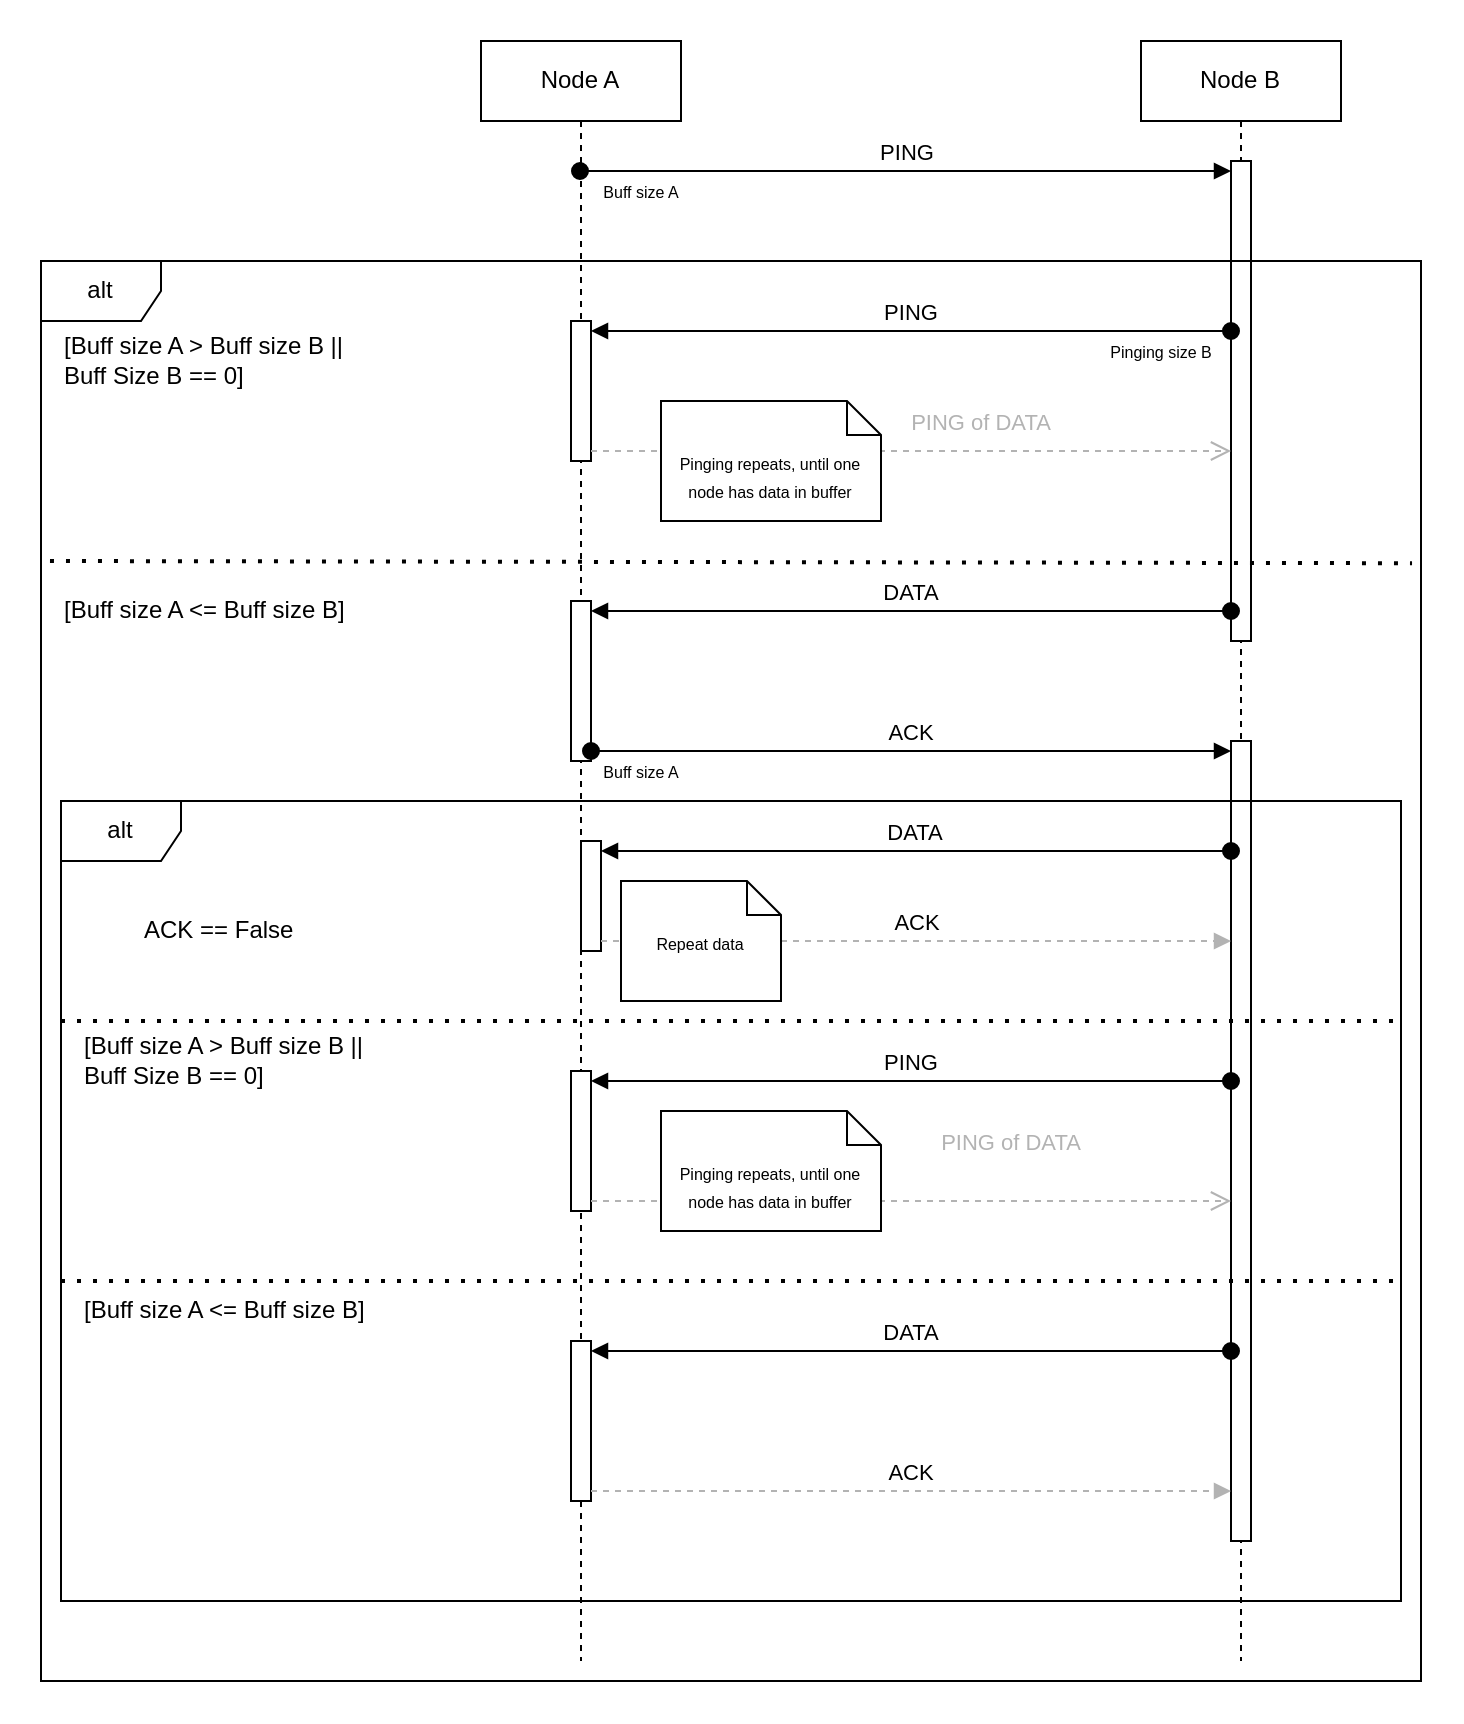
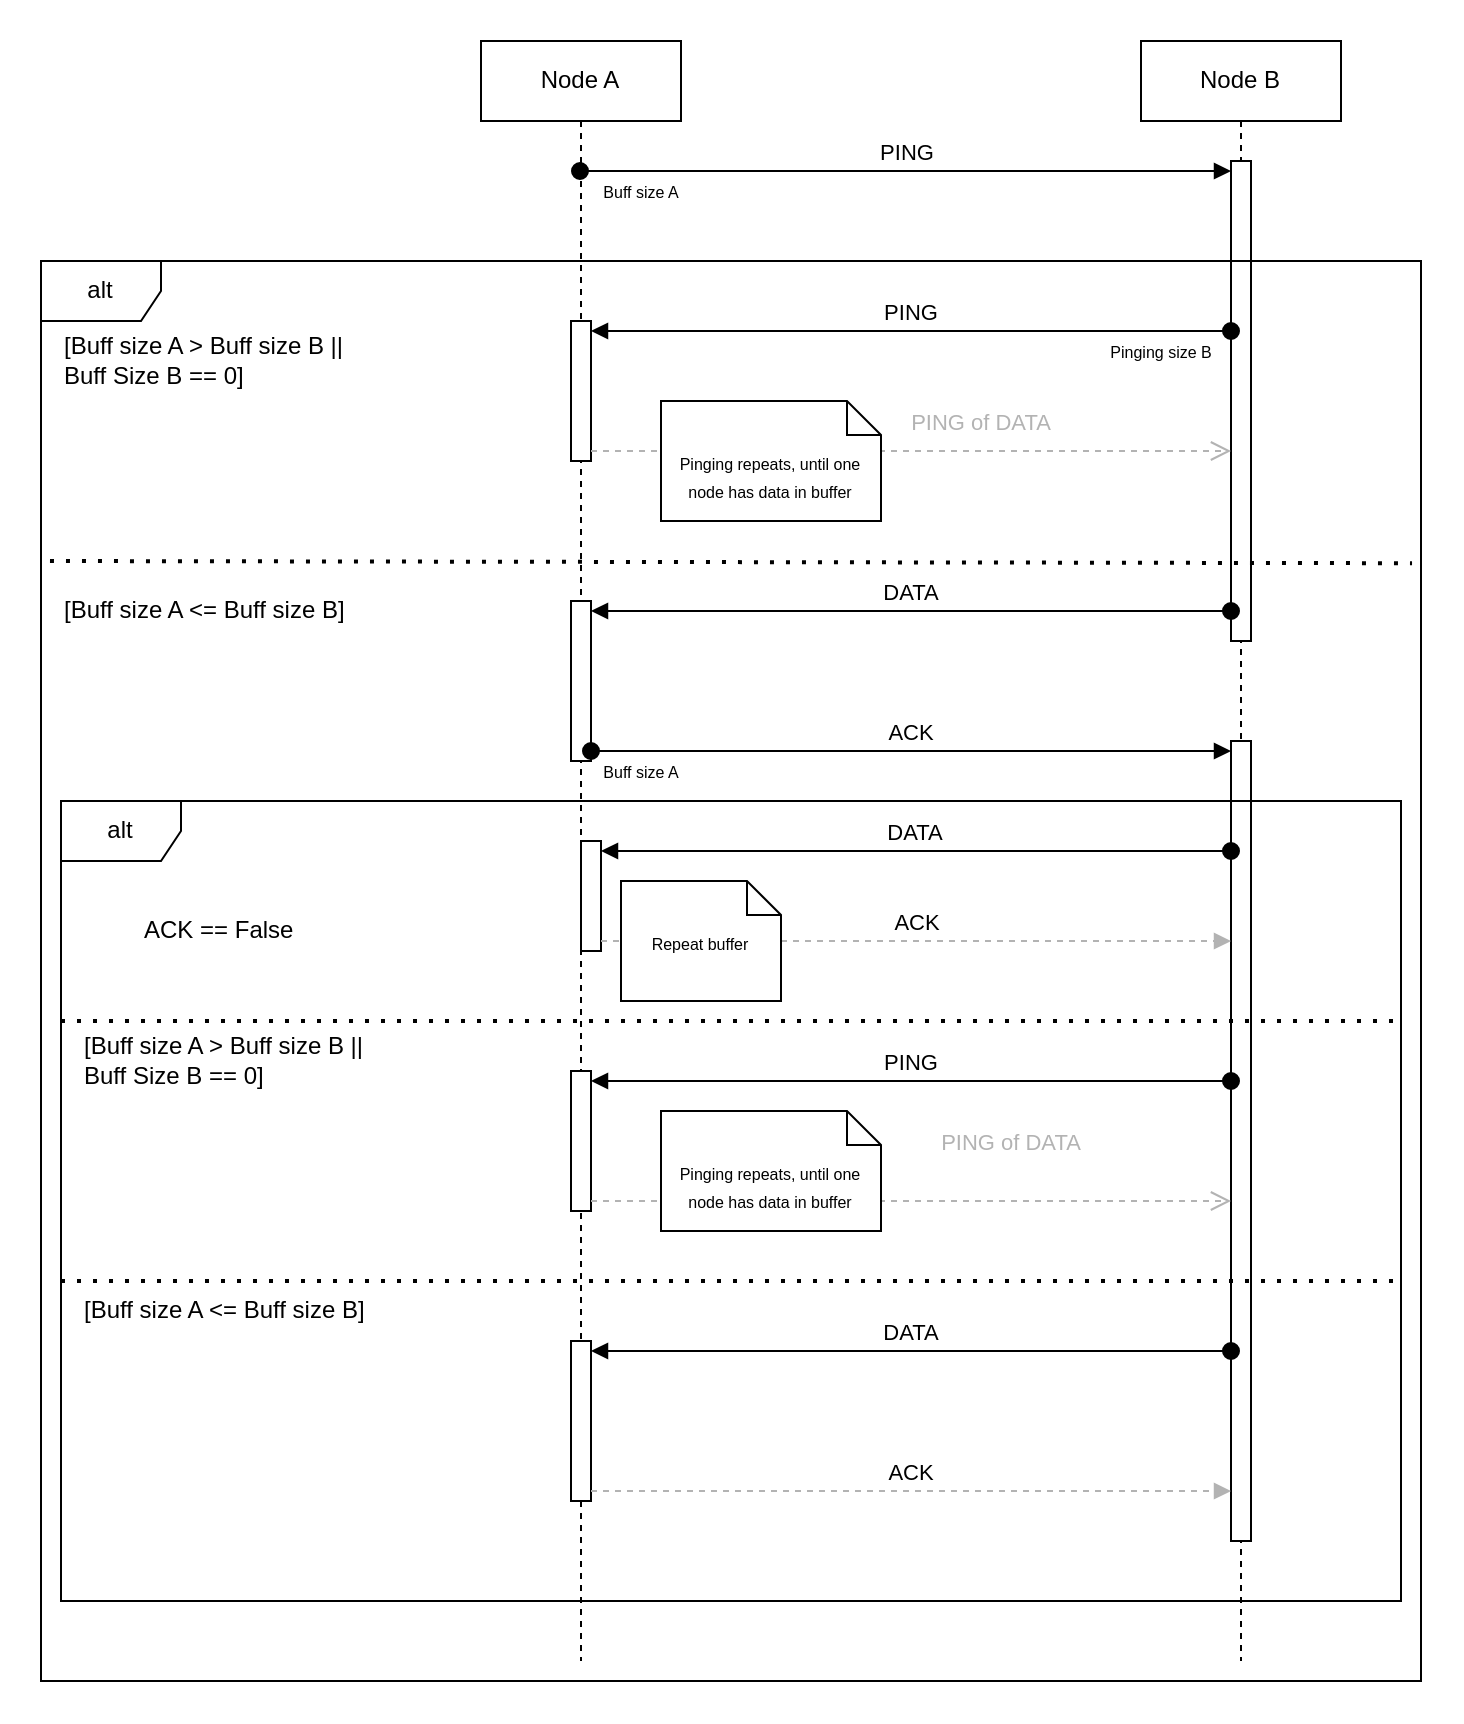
(701, 943) -> (701, 958)
